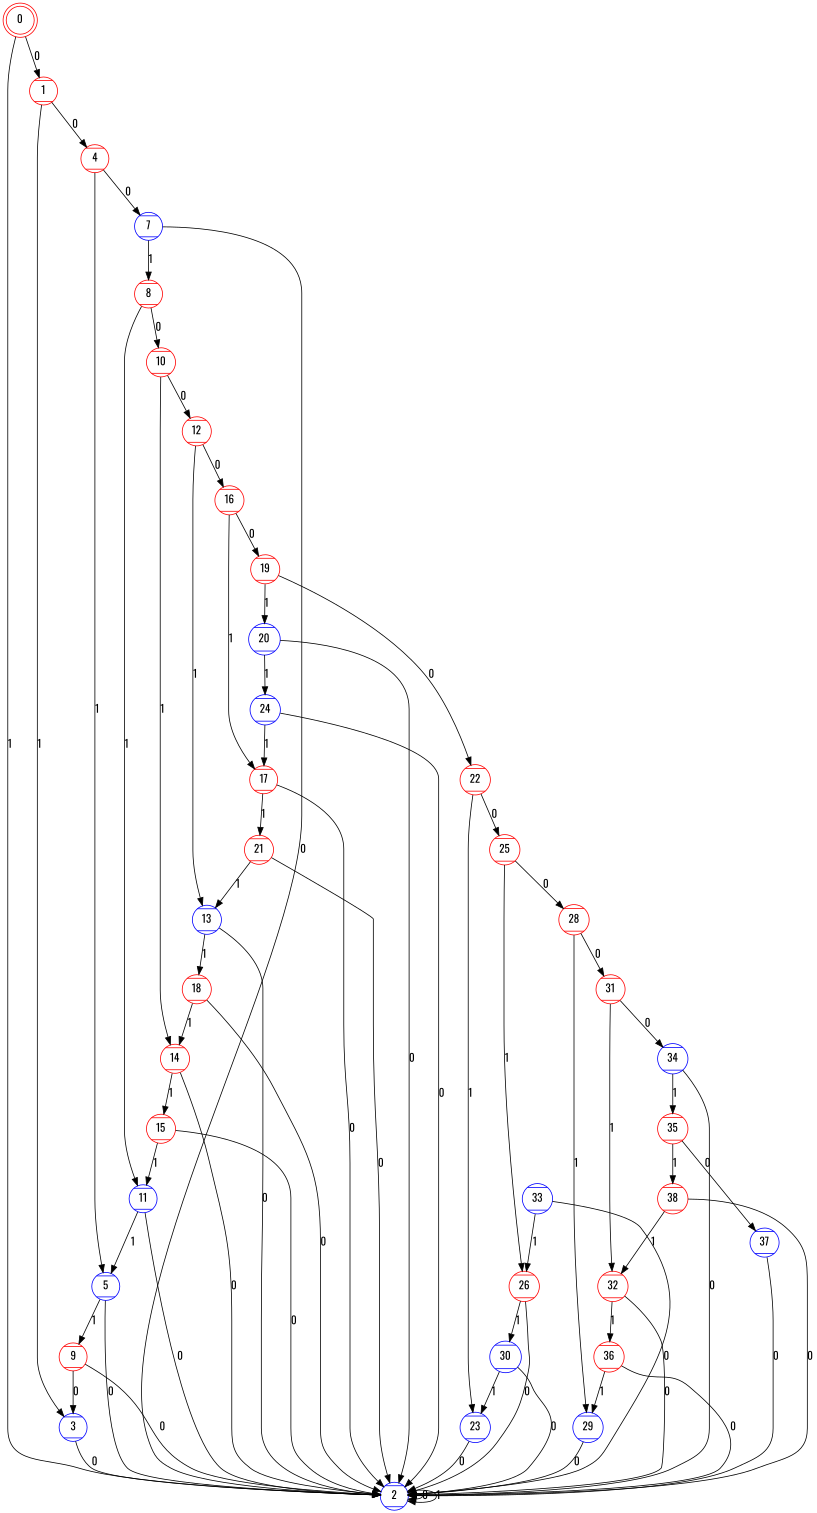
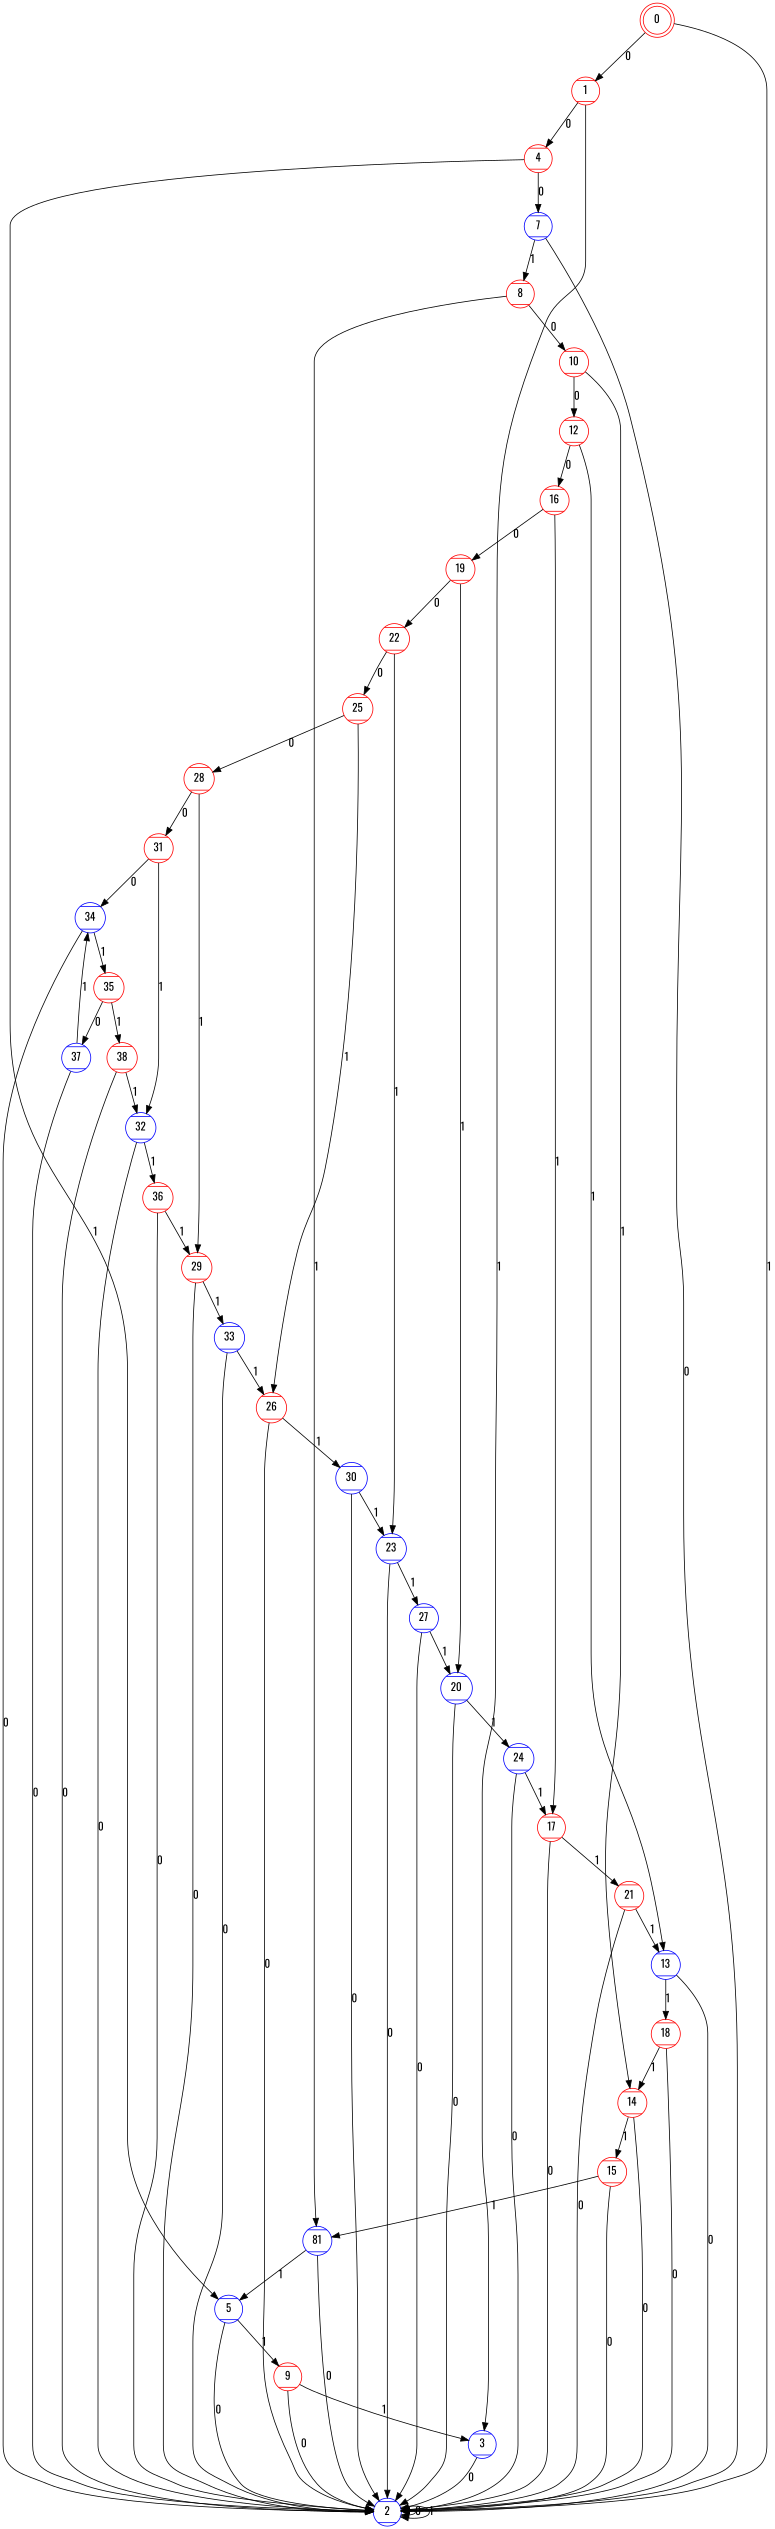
none -> (81, 992)
(143, 1199) -> (317, 2241)
(613, 1286) -> (141, 1128)
none -> (211, 1299)
(76, 1392) -> (384, 2411)
(588, 1427) -> (197, 1268)
none -> (424, 1618)
